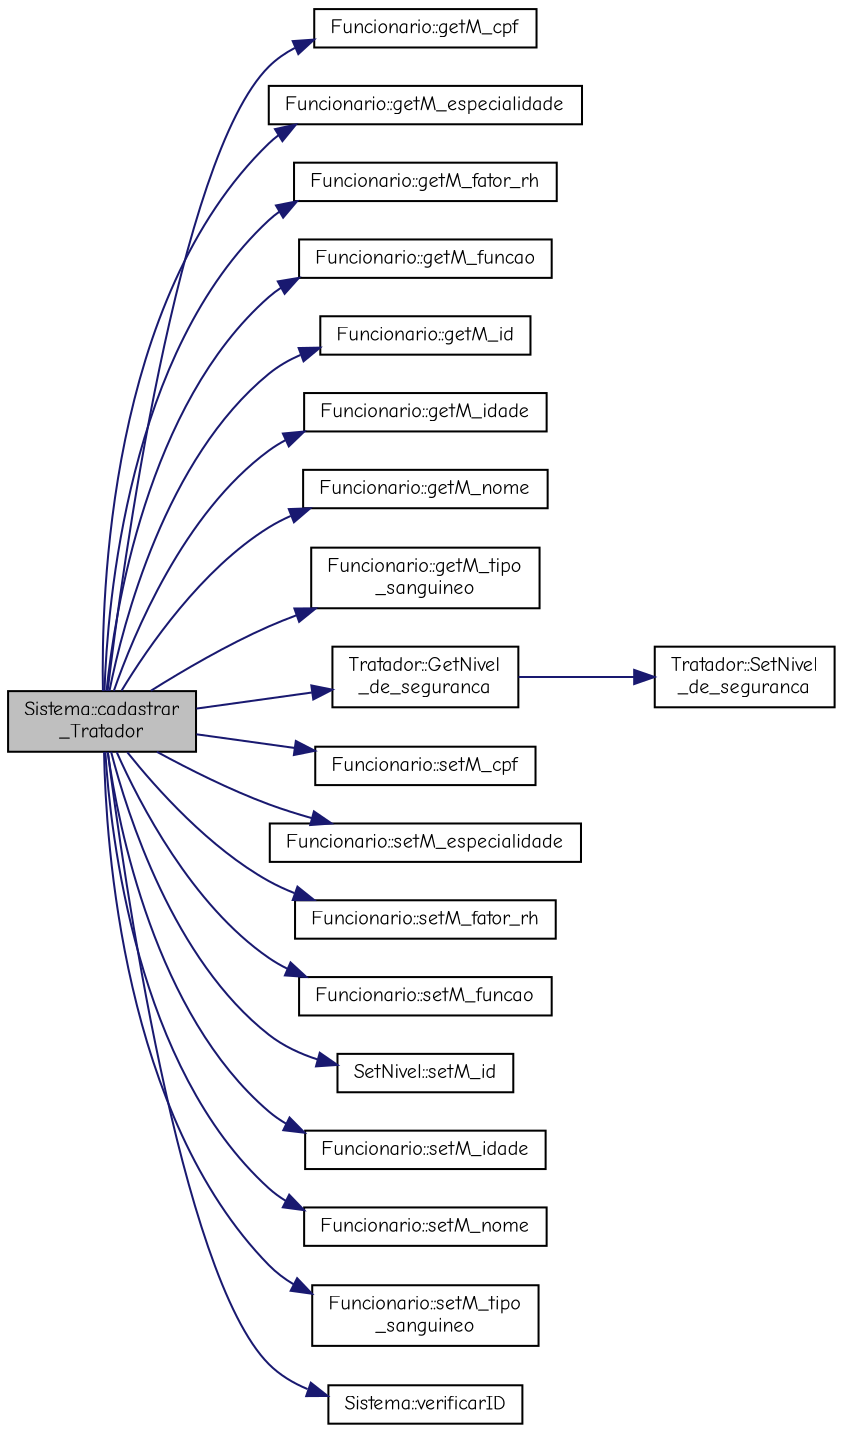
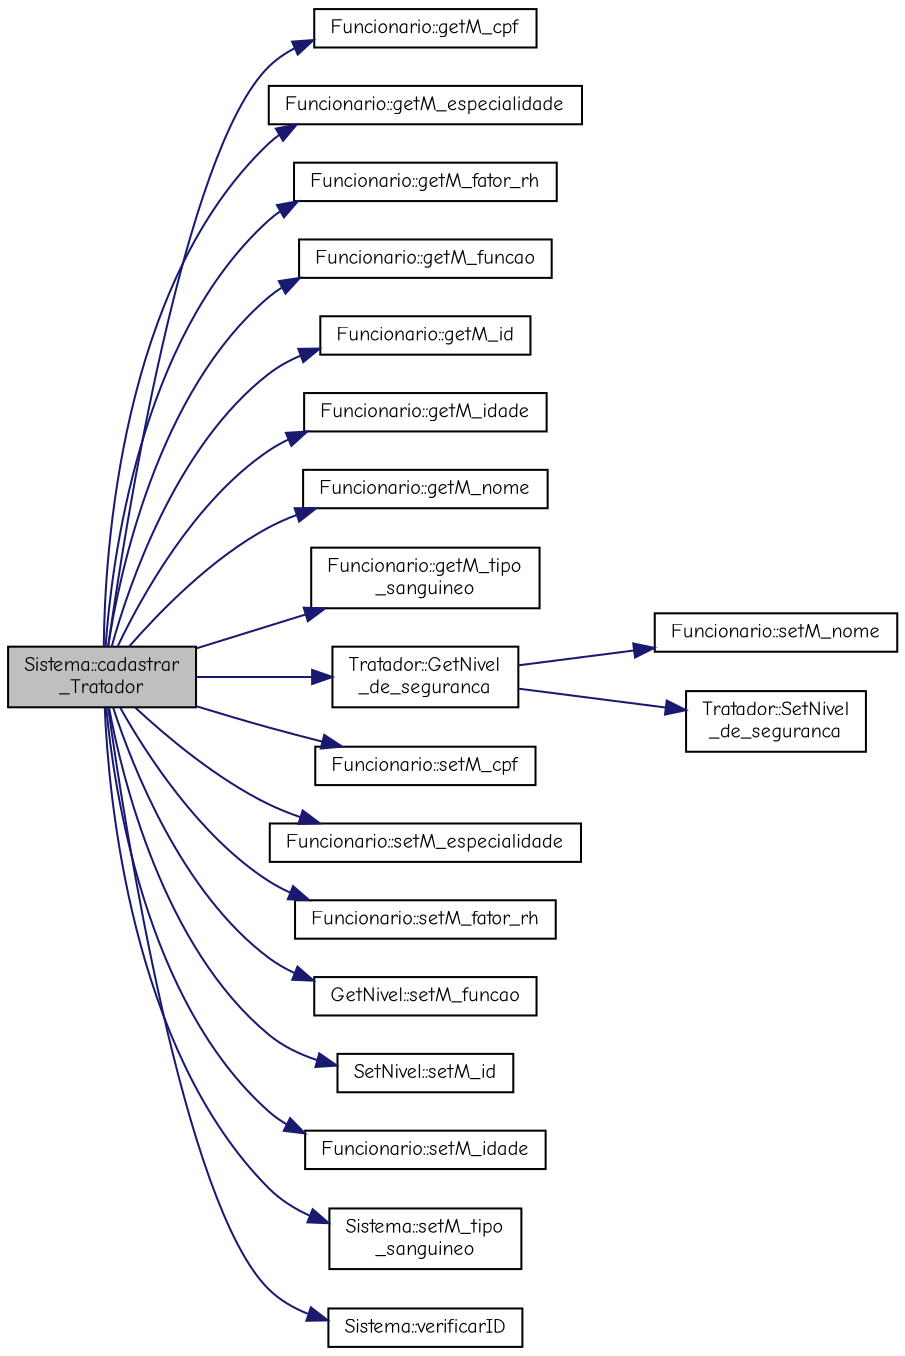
(425, 996) -> (425, 996)
(170, 1042) -> (576, 658)
(425, 1316) -> (425, 1239)
